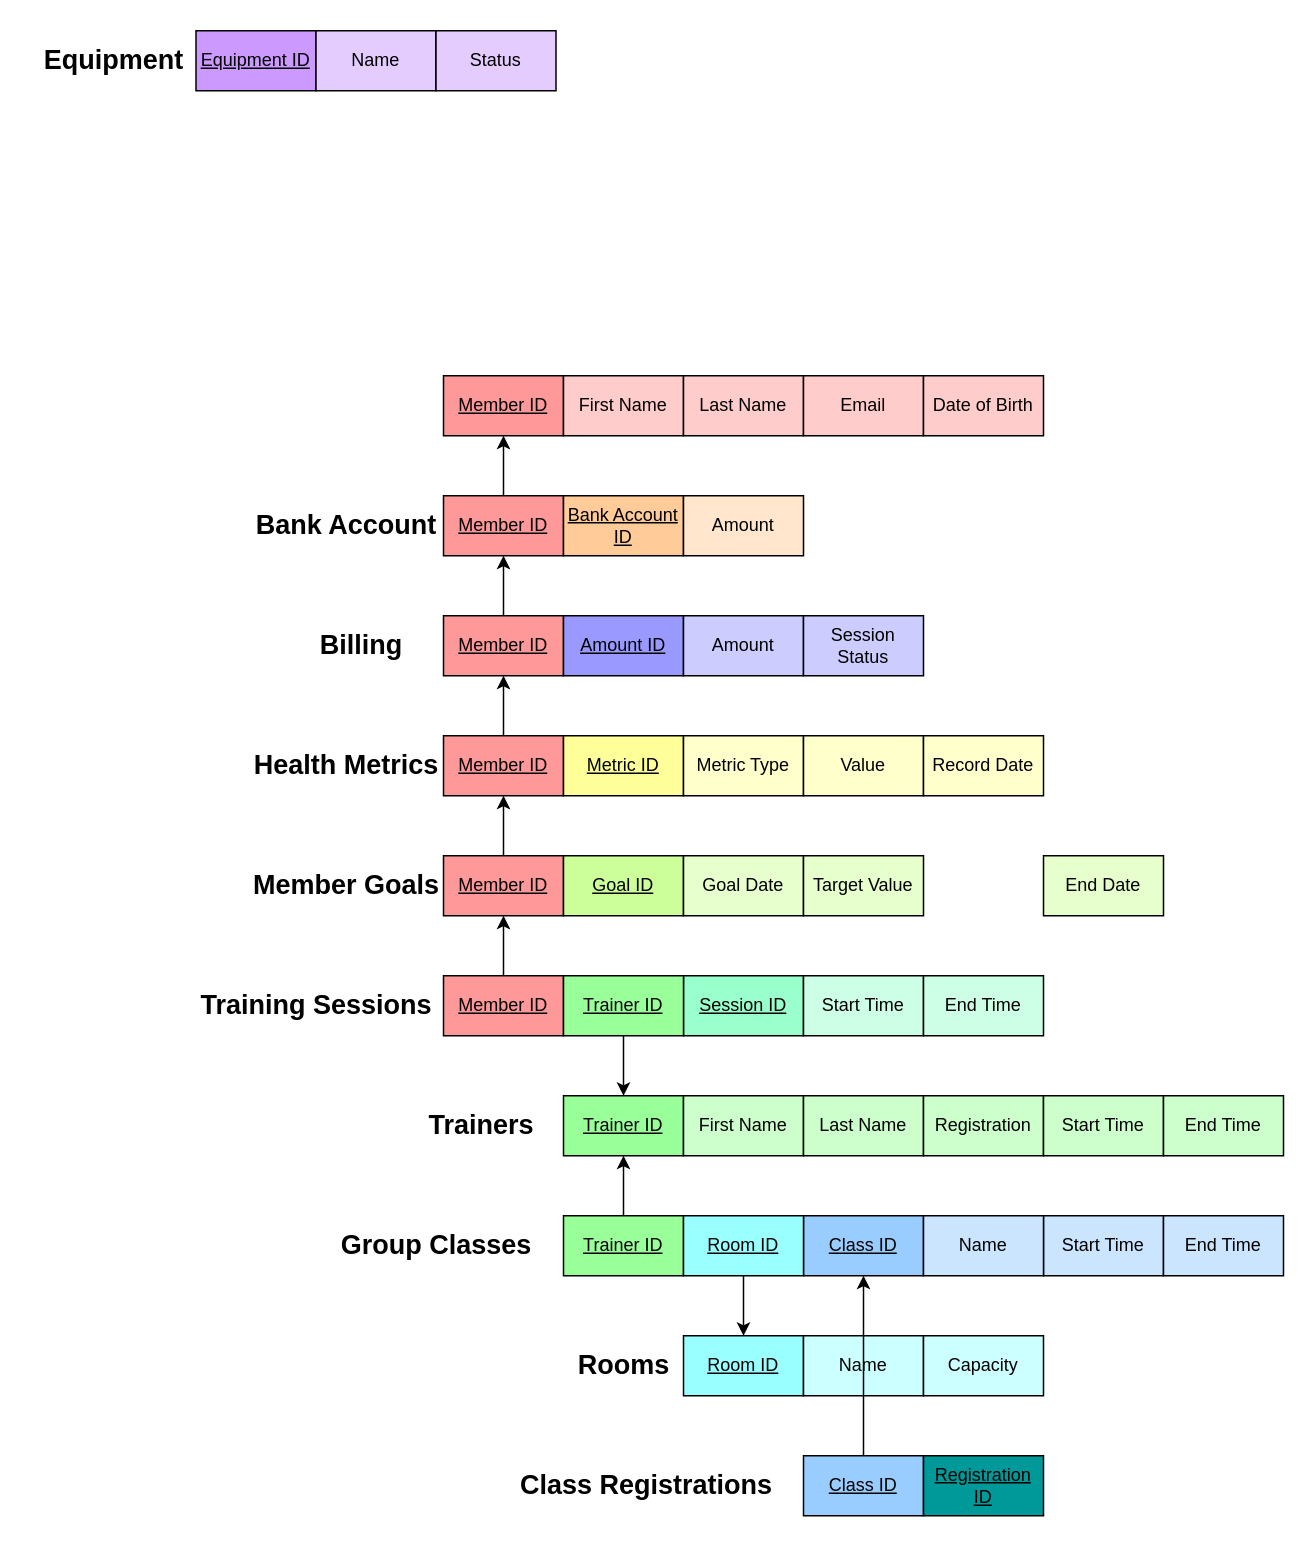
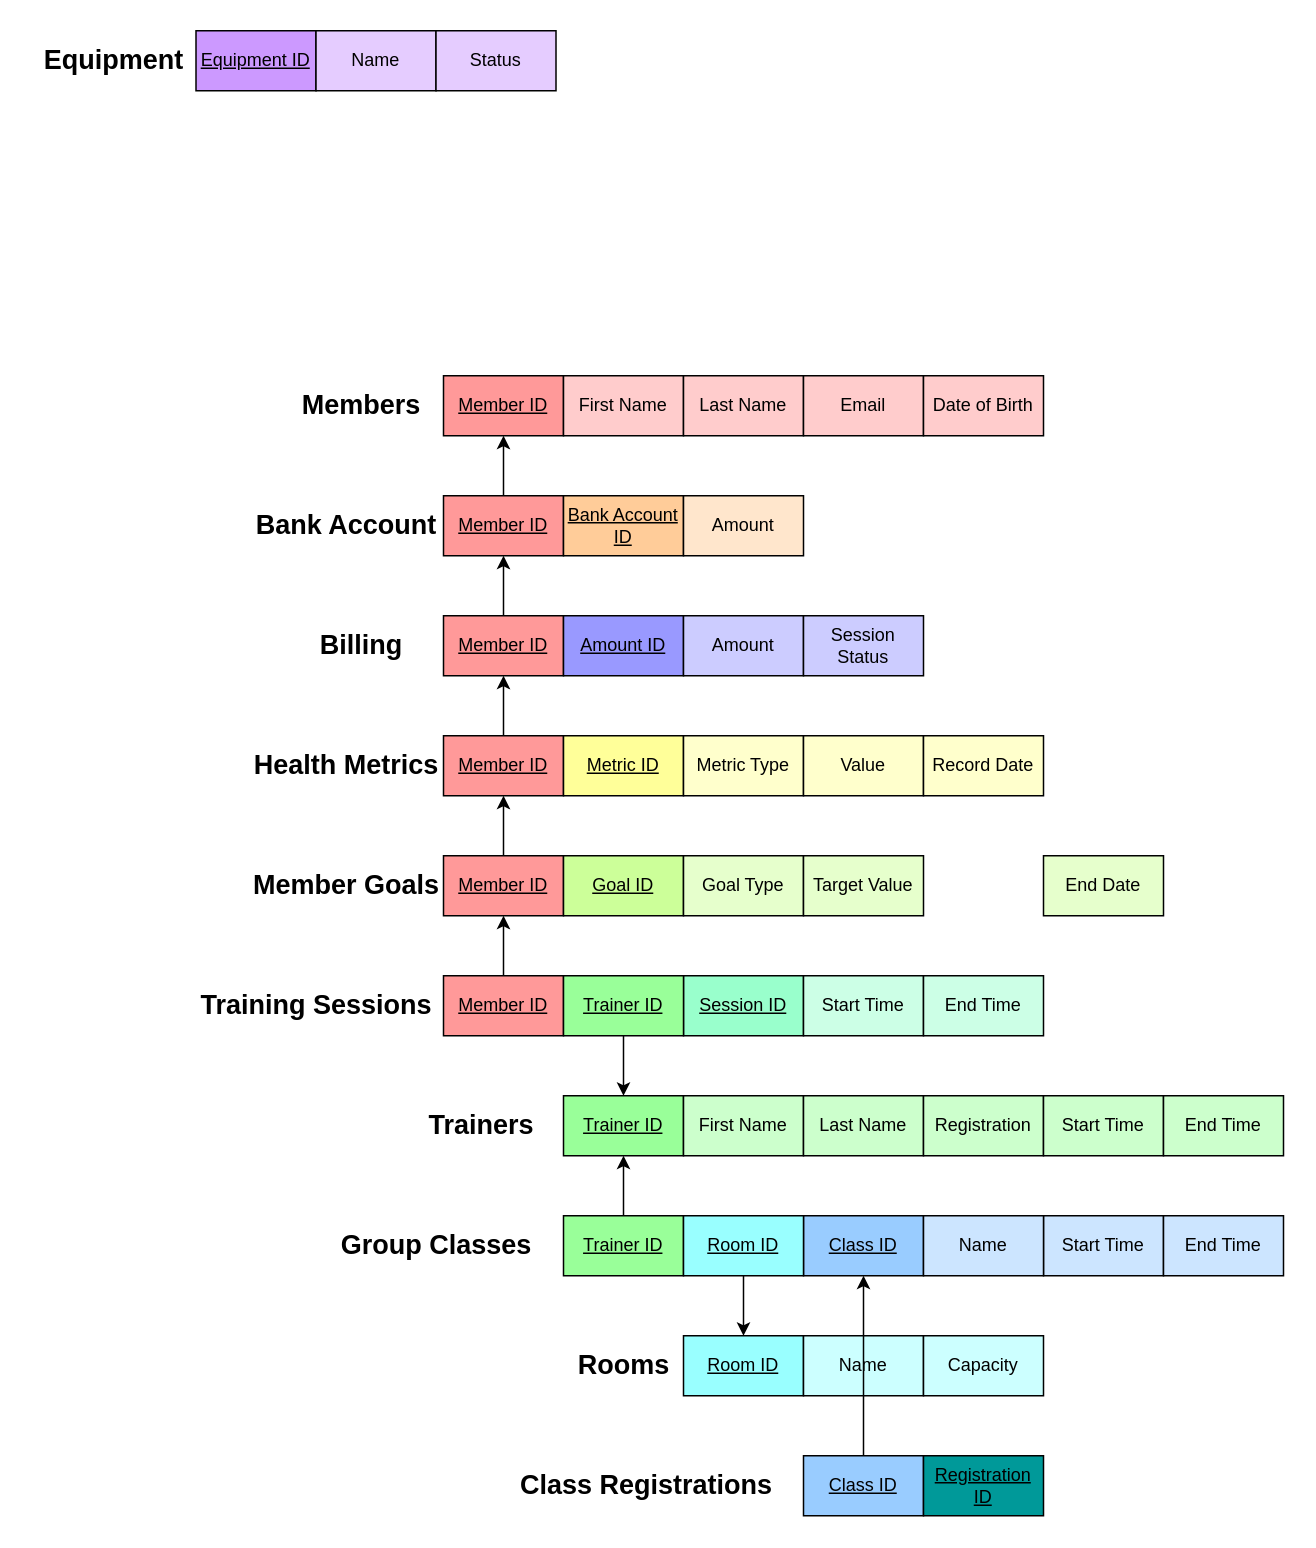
none -> (361, 406)
(743, 886) -> (743, 886)
